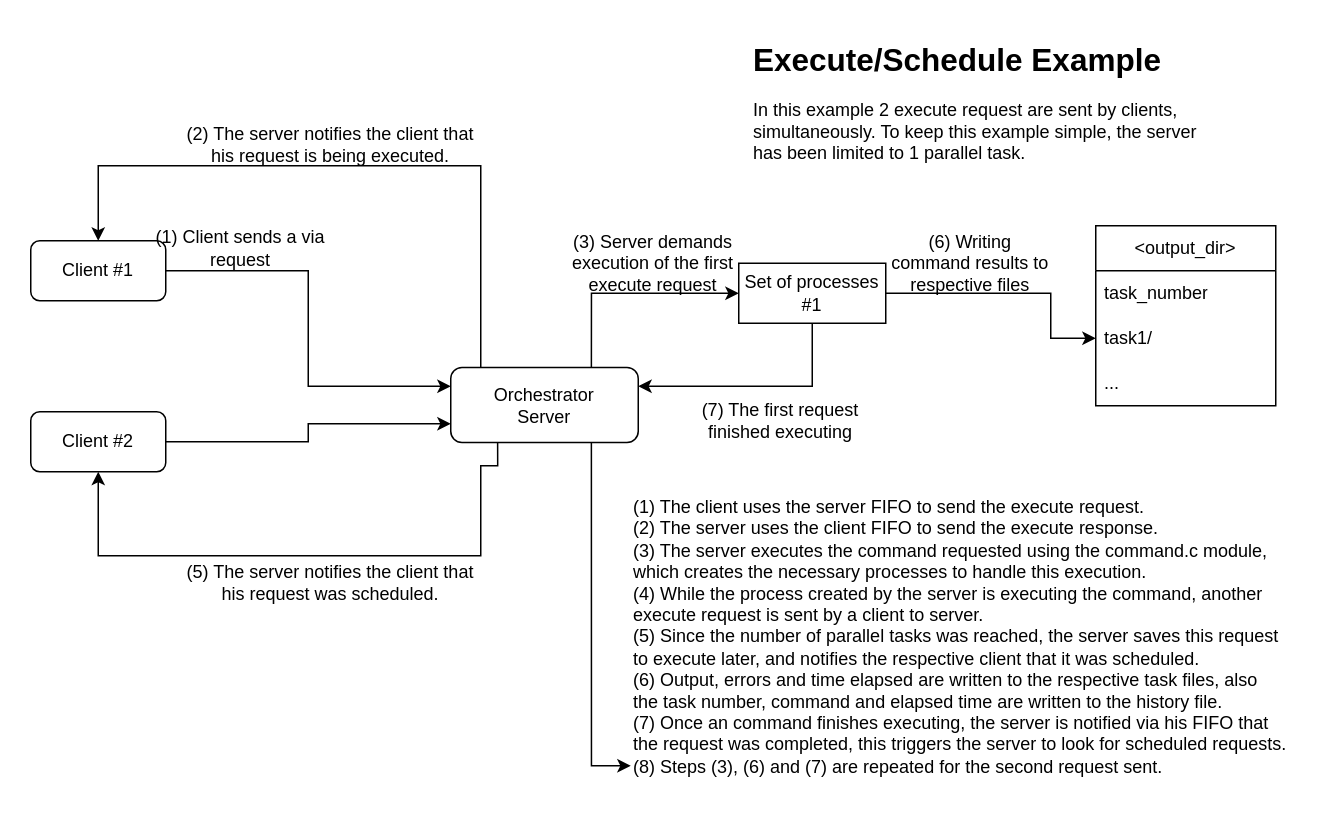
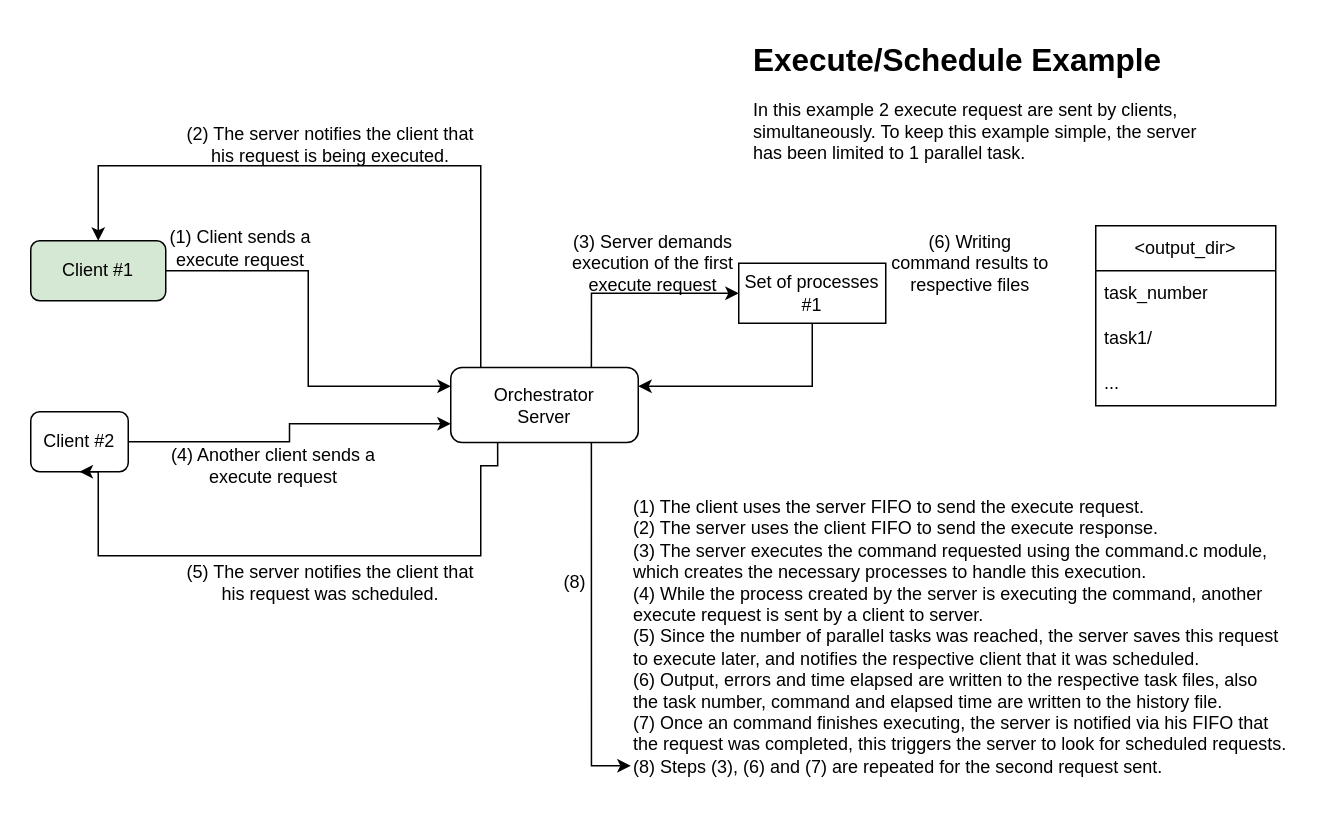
(241, 248) -> (241, 248)
(98, 271) -> (98, 271)
(1008, 293) -> none
(781, 421) -> none
(98, 442) -> (80, 442)
none -> (274, 466)
none -> (575, 583)
